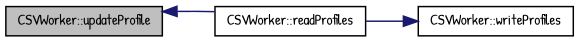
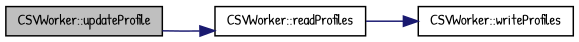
(196, 11) -> (181, 31)
